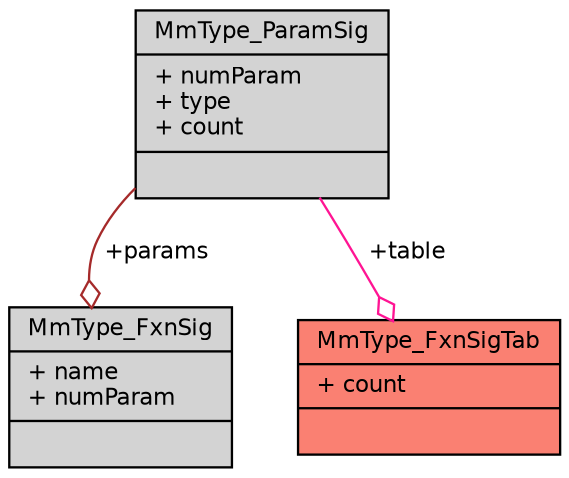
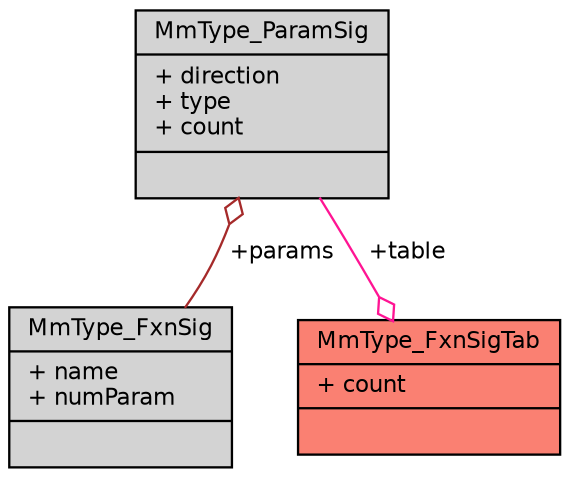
(228, 77) -> (218, 77)
(103, 230) -> (210, 268)
